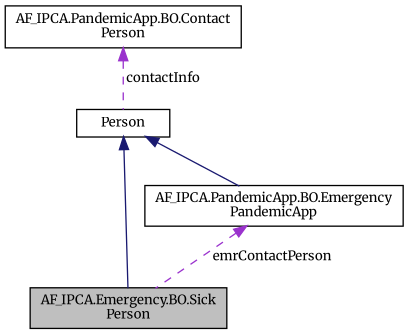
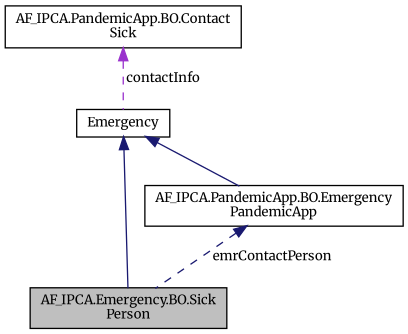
(123, 27) -> (123, 27)
(123, 123) -> (123, 123)
(196, 261) -> (196, 261)
